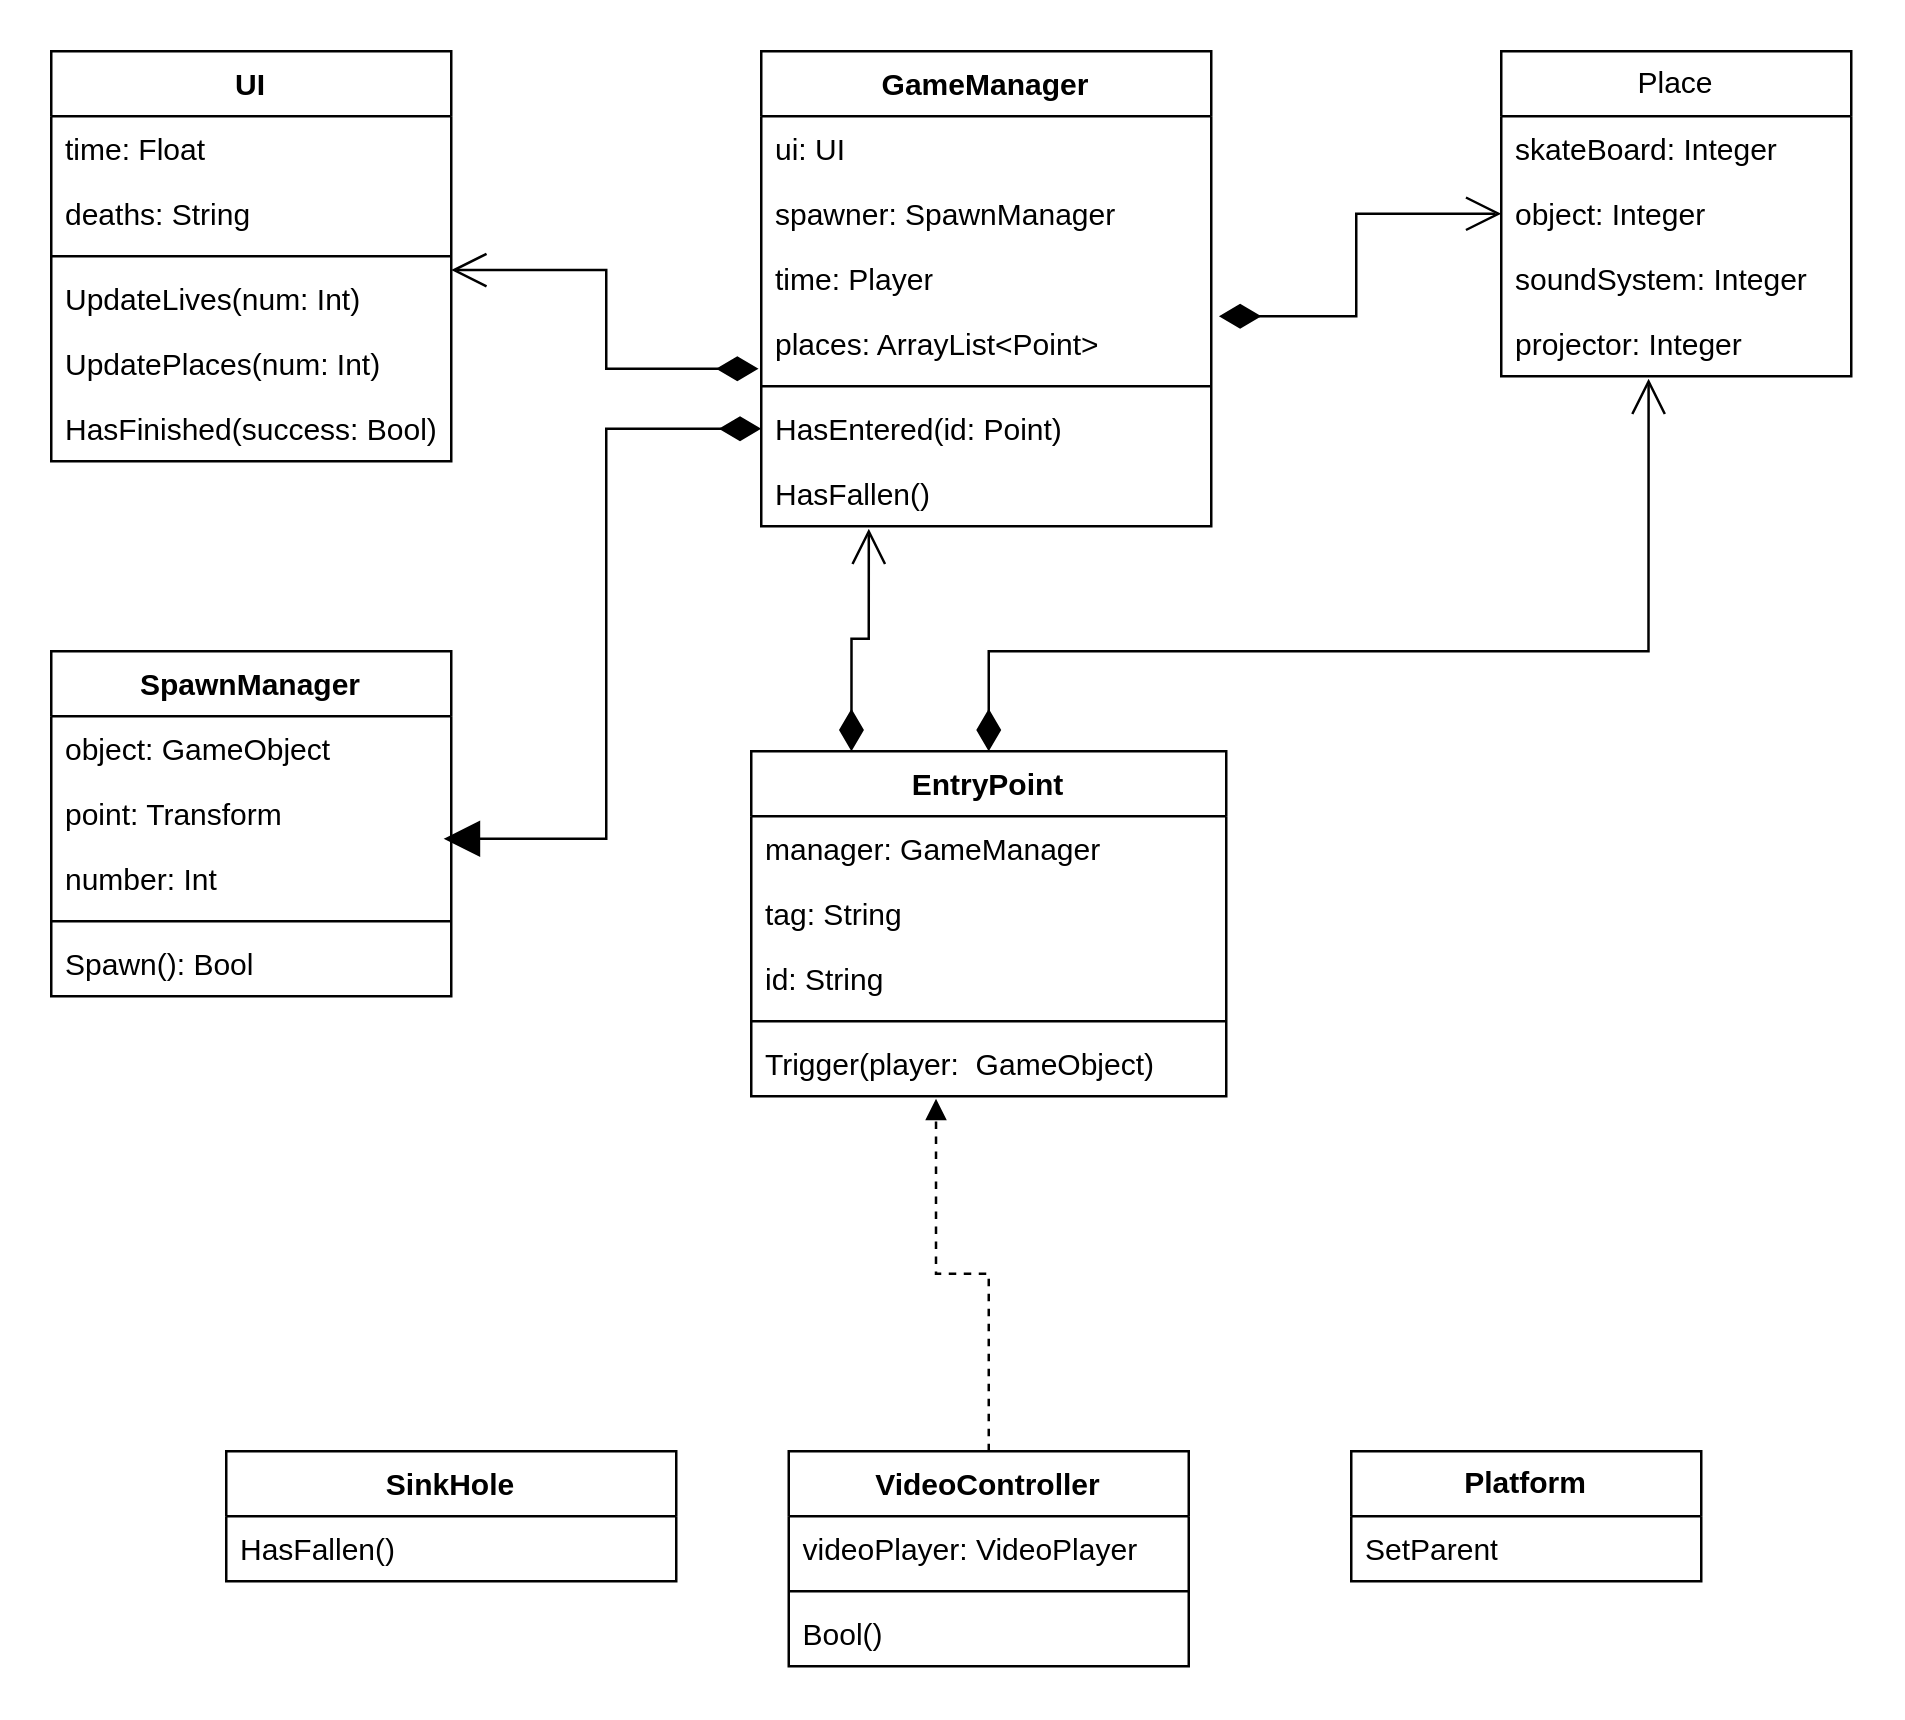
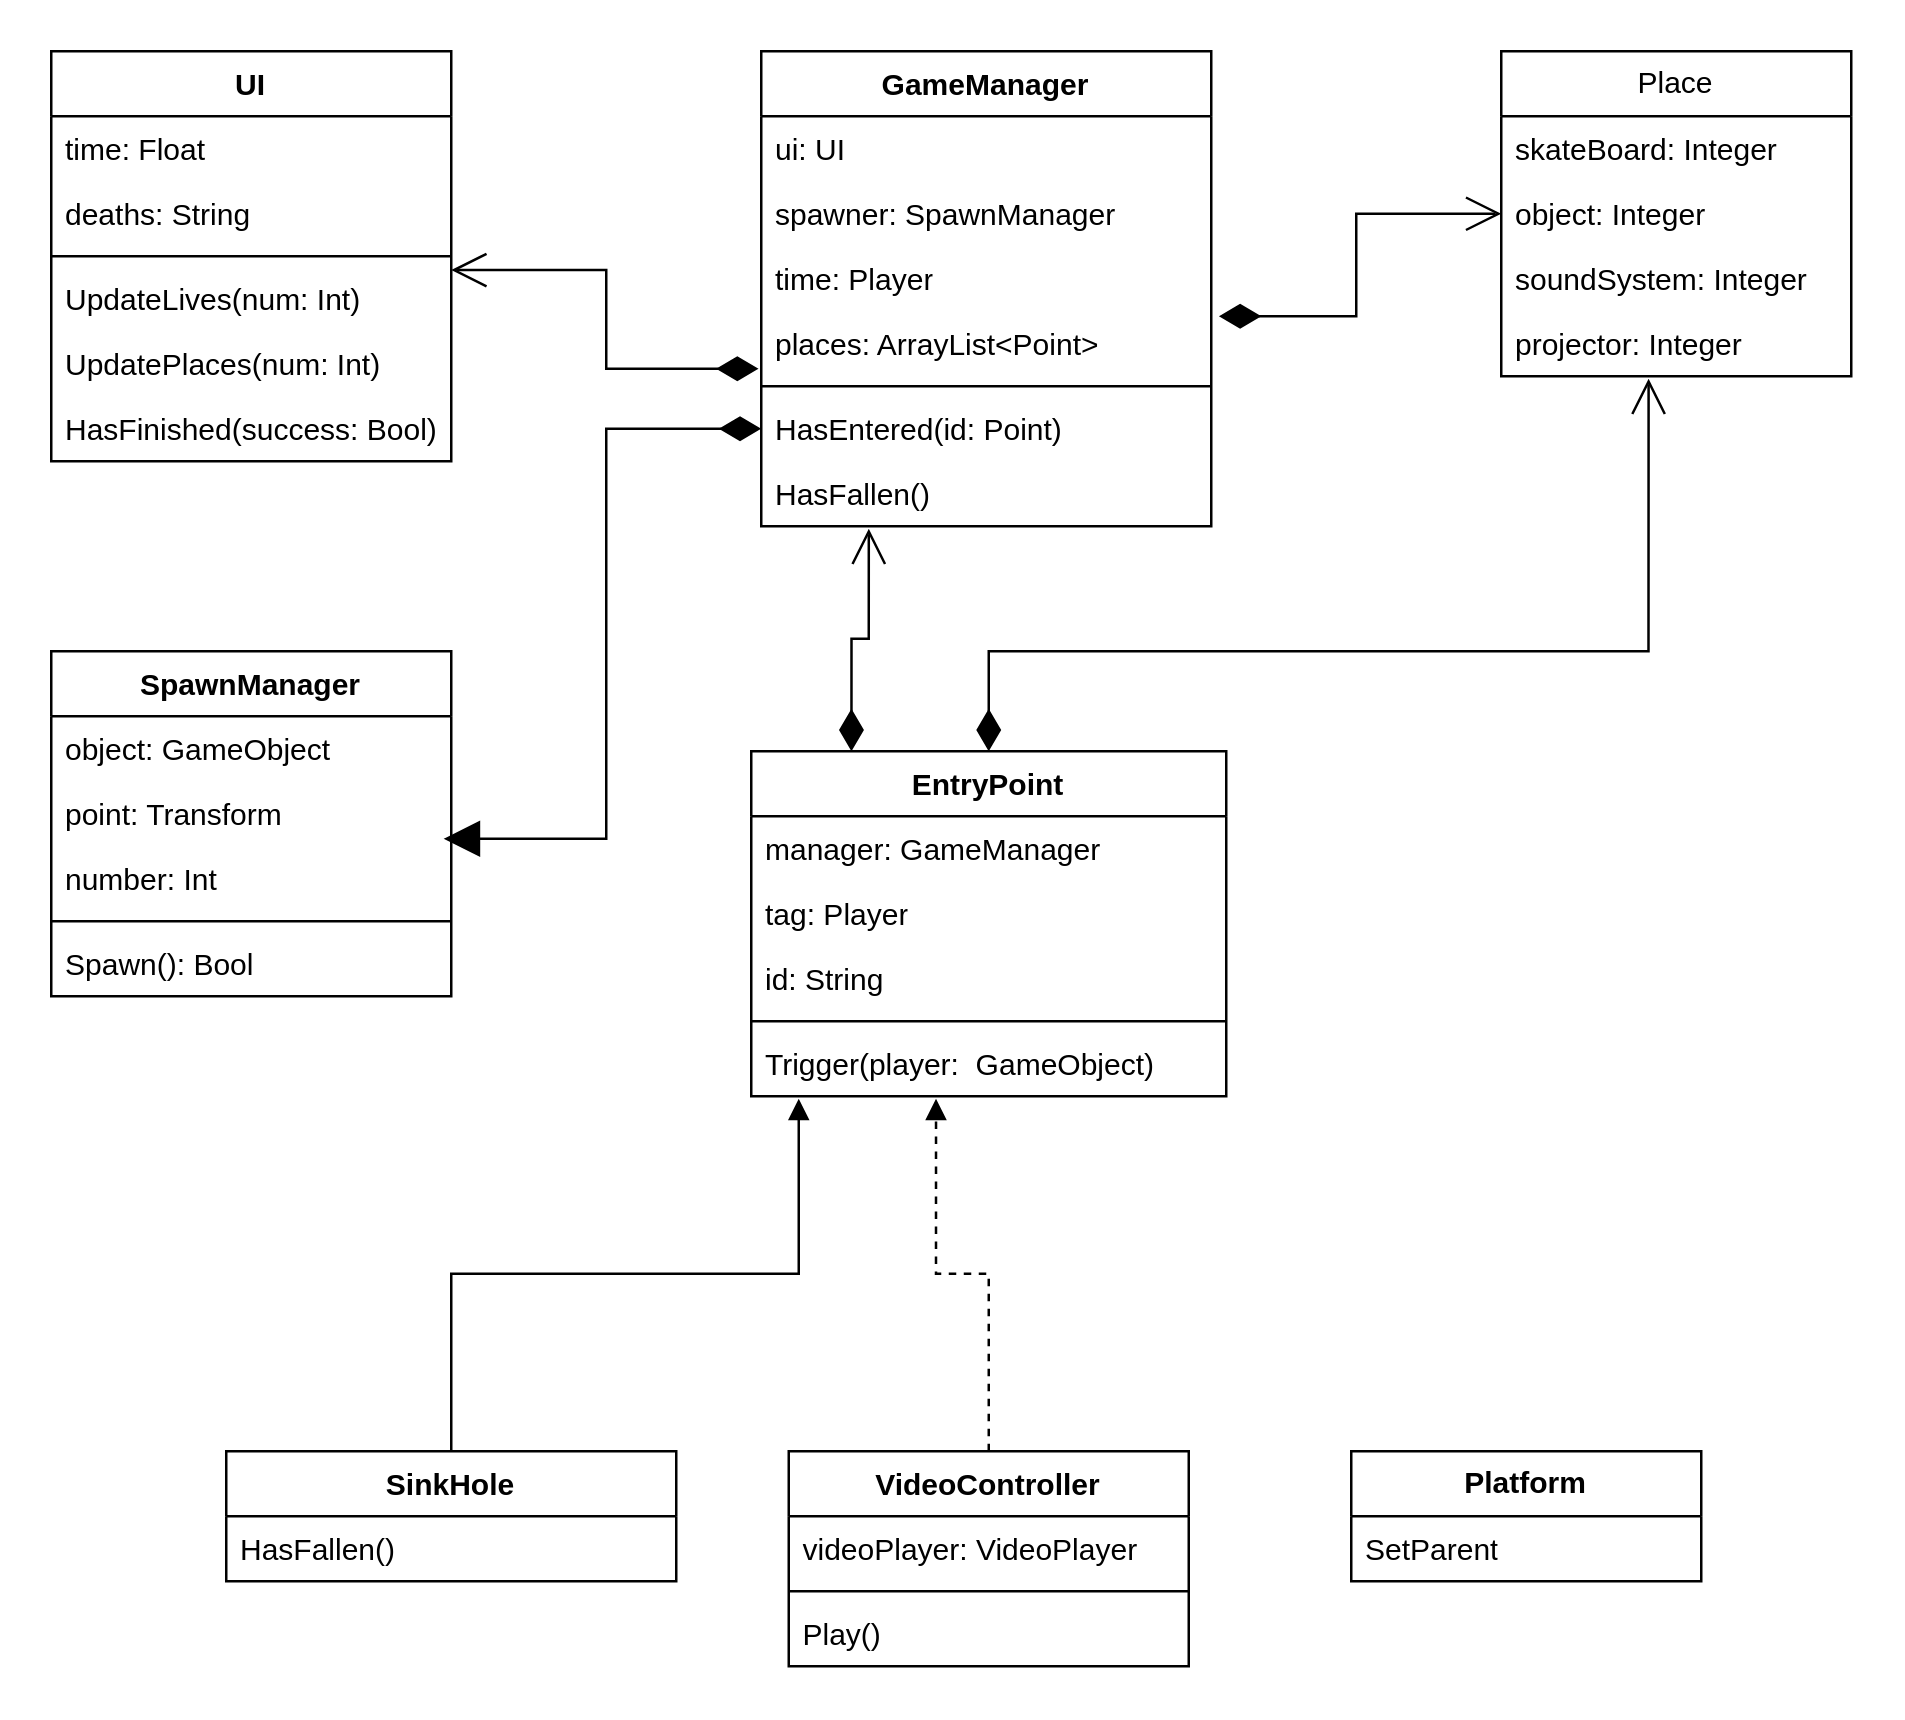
(847, 917) -> (847, 917)
none -> (613, 1274)
(850, 1637) -> (850, 1637)
